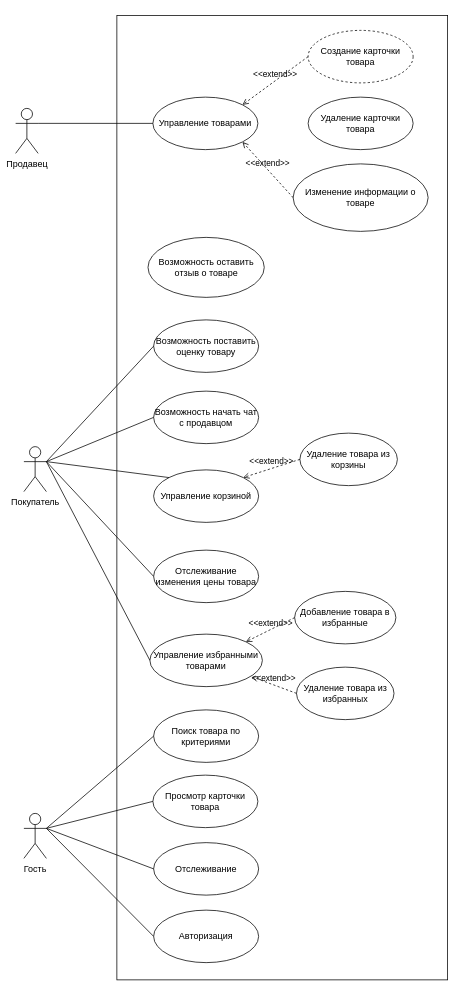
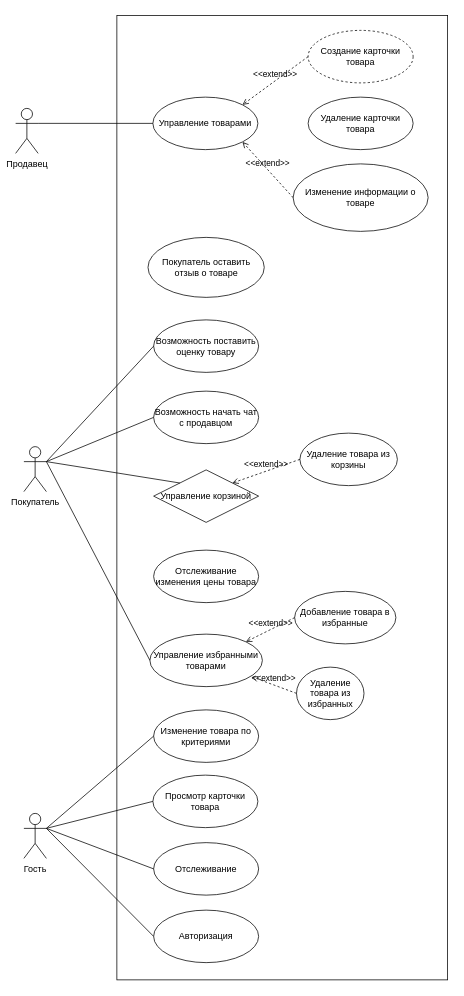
(206, 267) -> (206, 267)
(206, 496) -> (206, 496)
(101, 521) -> none
(345, 693) -> (330, 693)
(206, 736) -> (206, 736)
